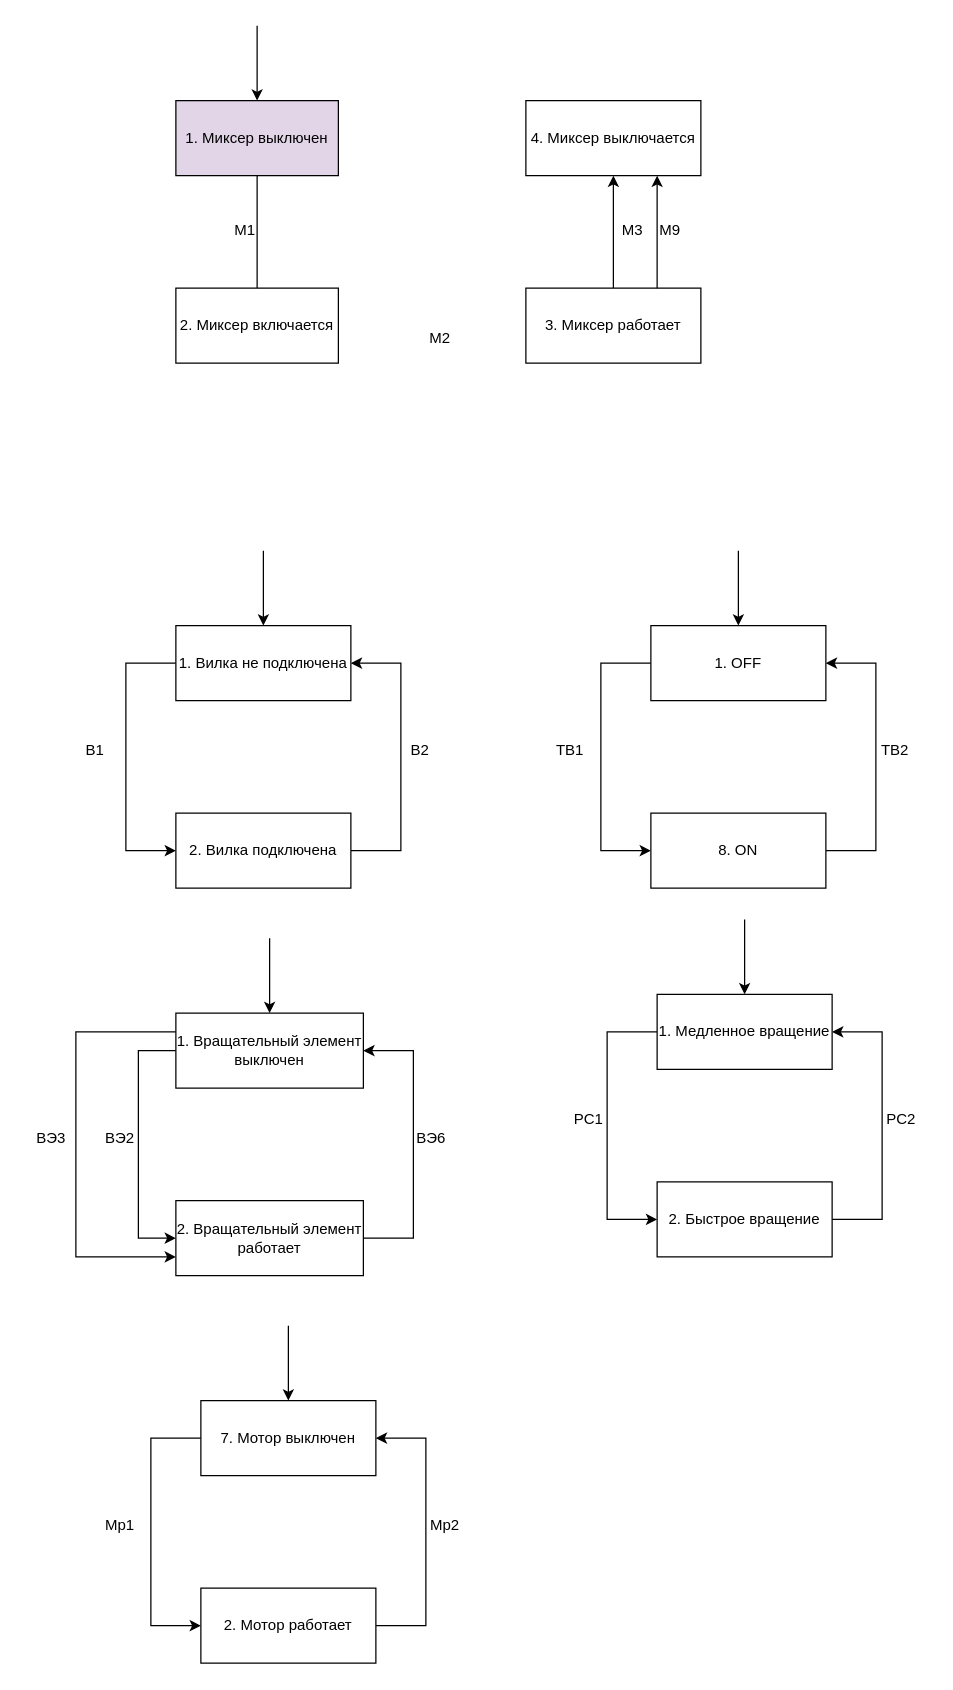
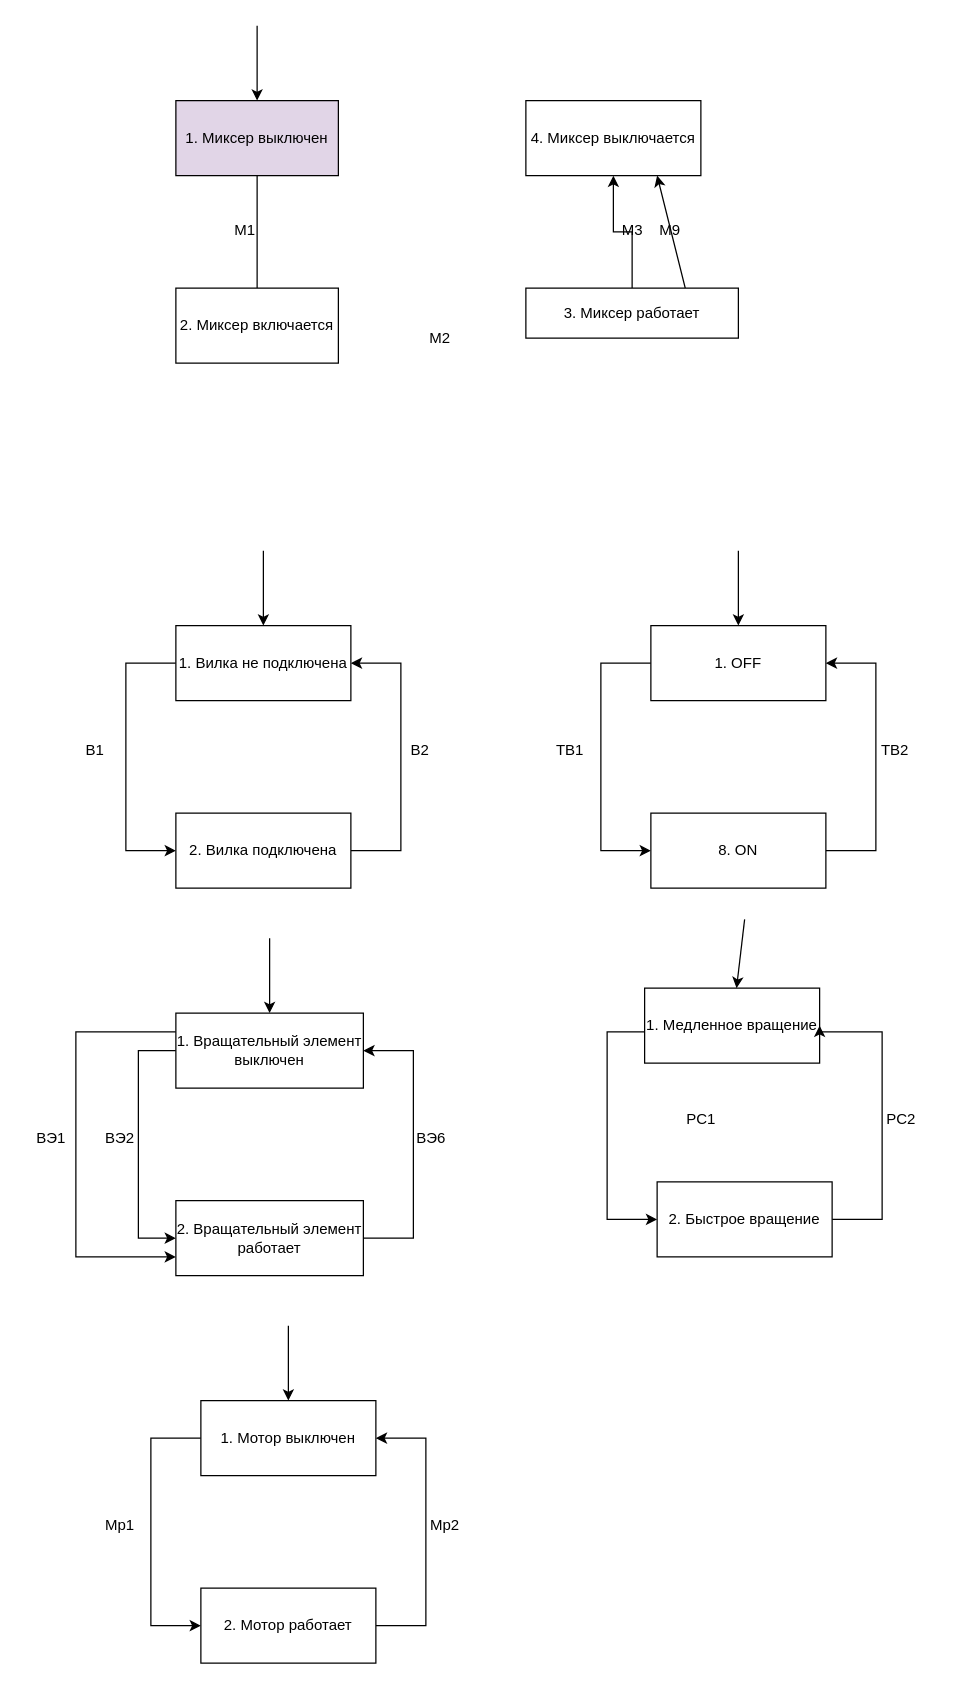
(613, 326) -> (632, 313)
(744, 1032) -> (732, 1026)
(588, 1119) -> (701, 1119)
(51, 1138) -> (51, 1138)
(288, 1438) -> (288, 1438)
